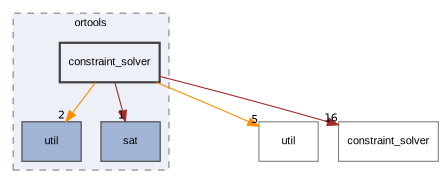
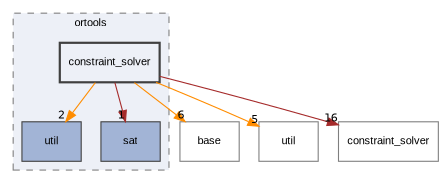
none -> (210, 142)
